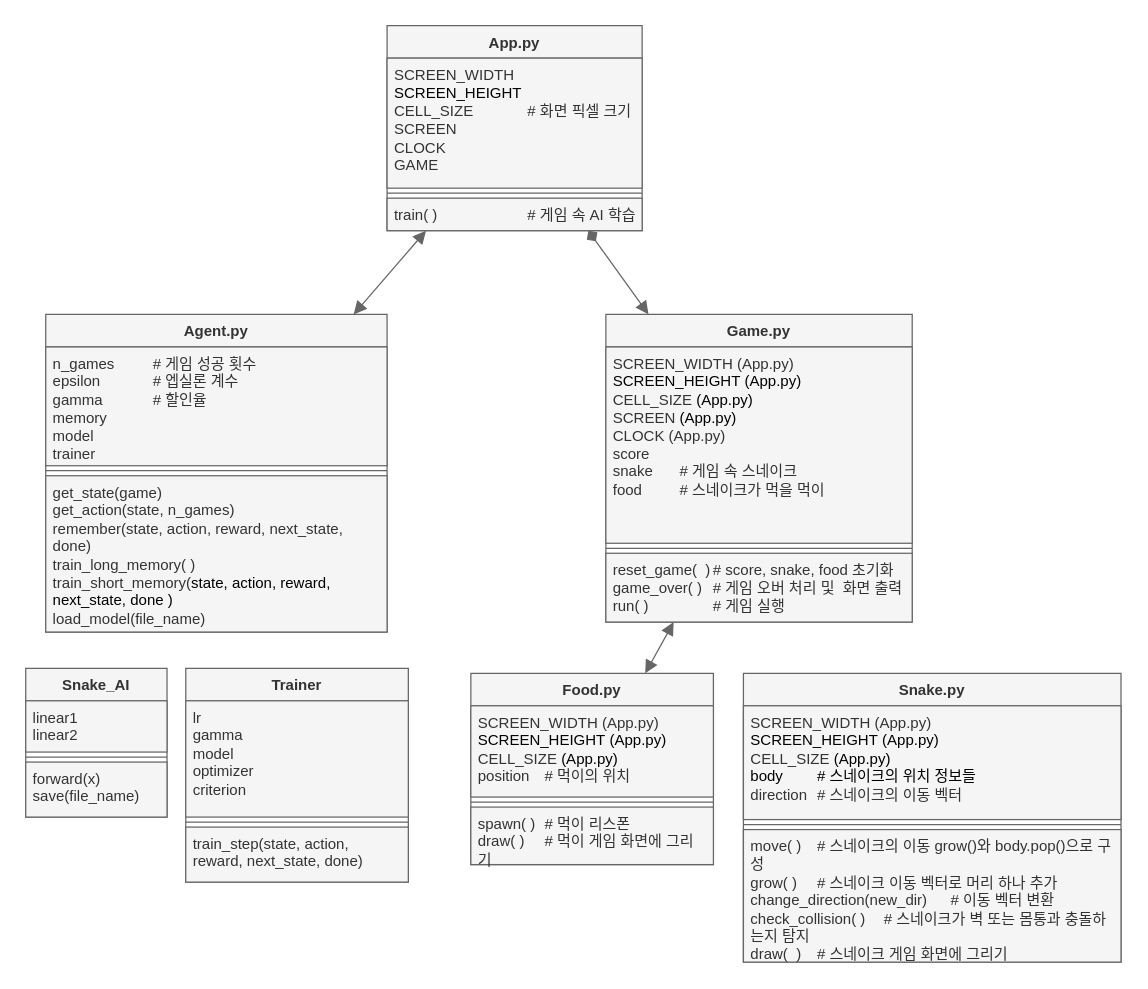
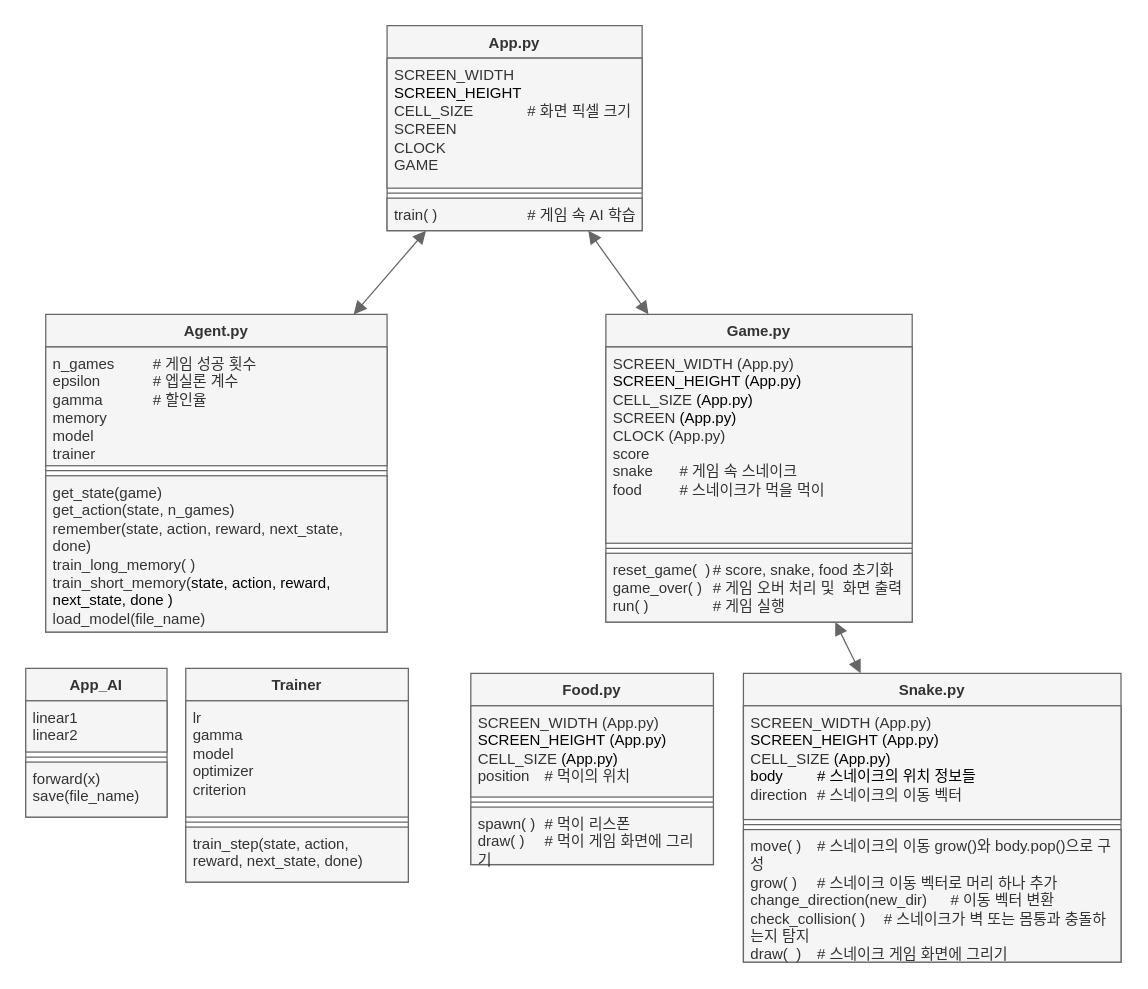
(596, 241) -> (596, 242)
(659, 648) -> none
none -> (848, 648)
(96, 686) -> (96, 686)
